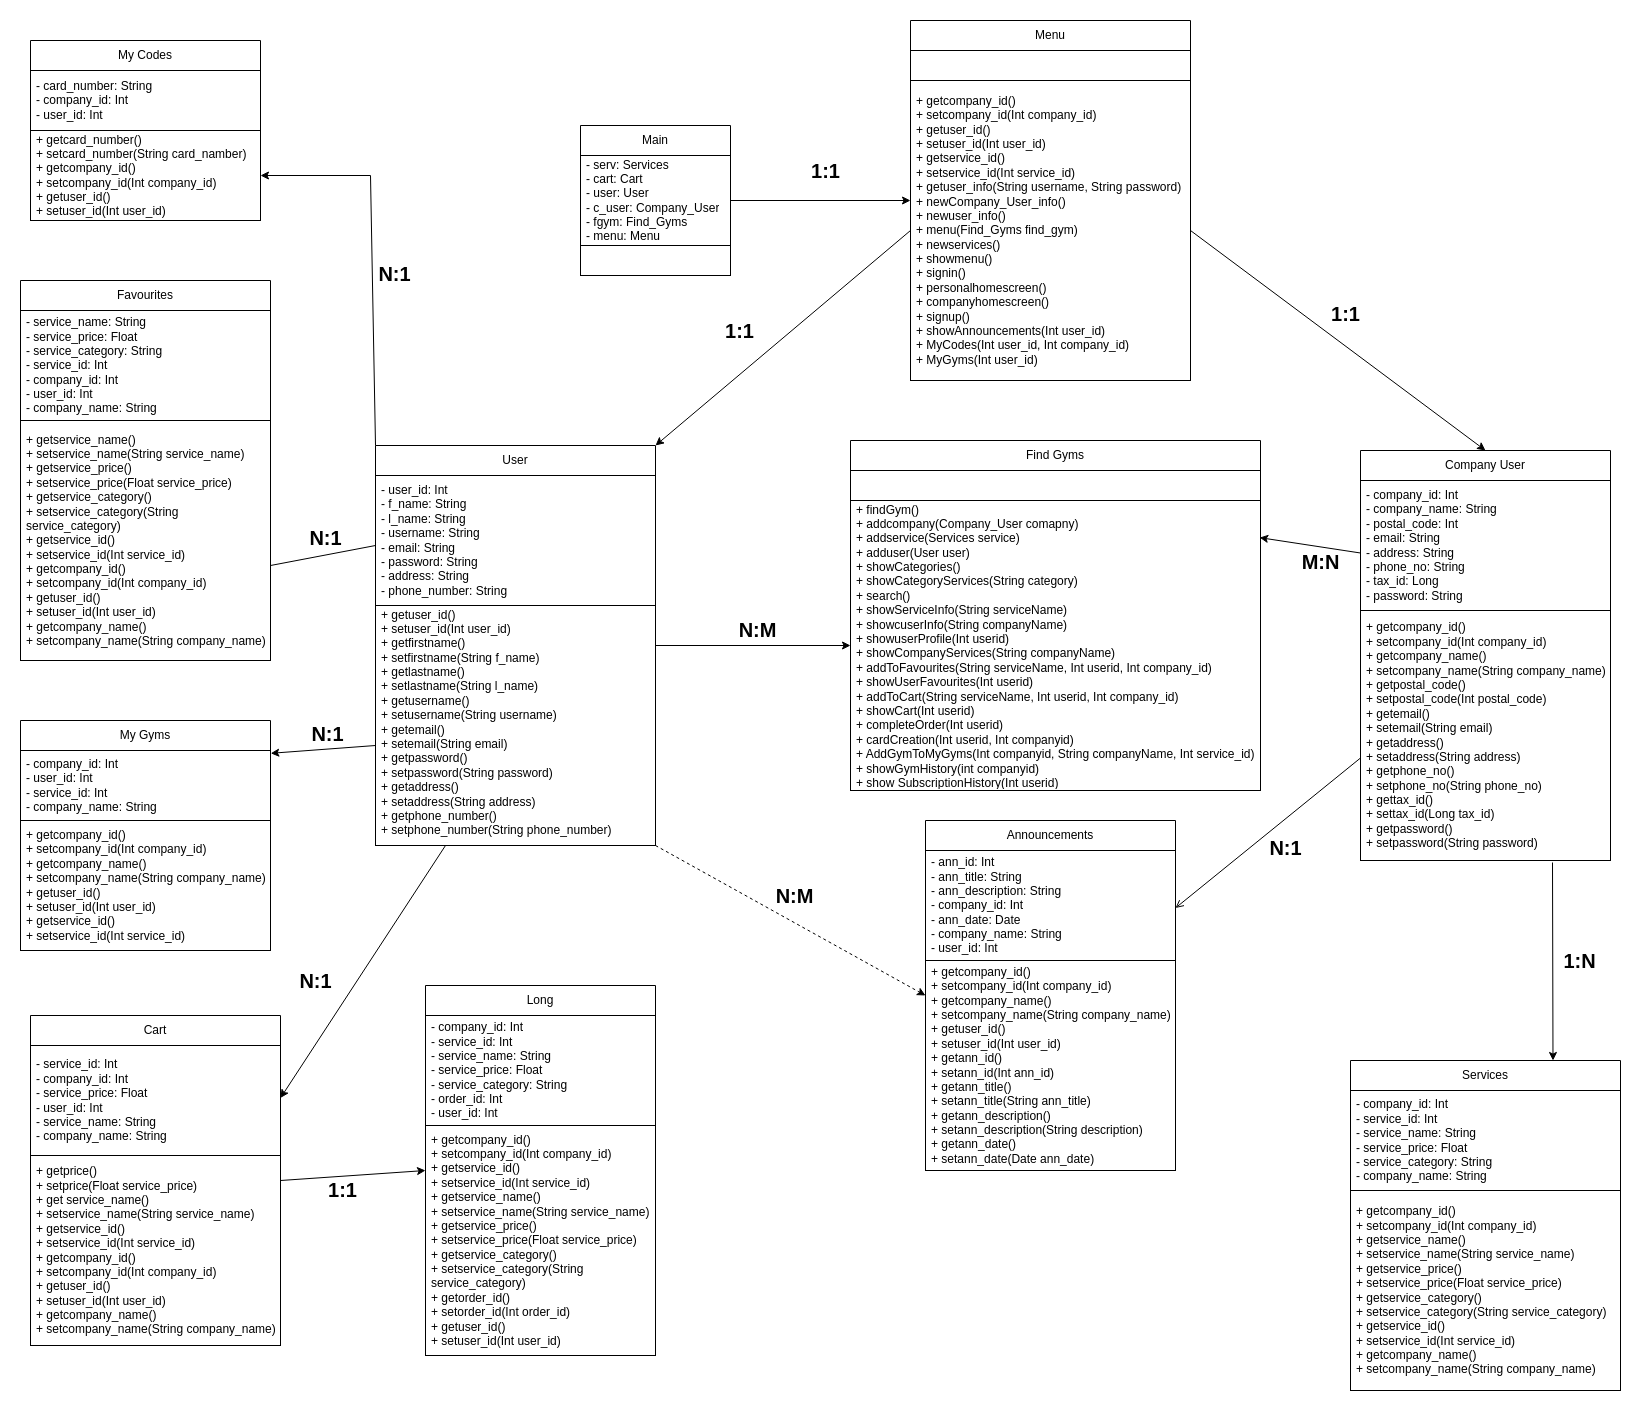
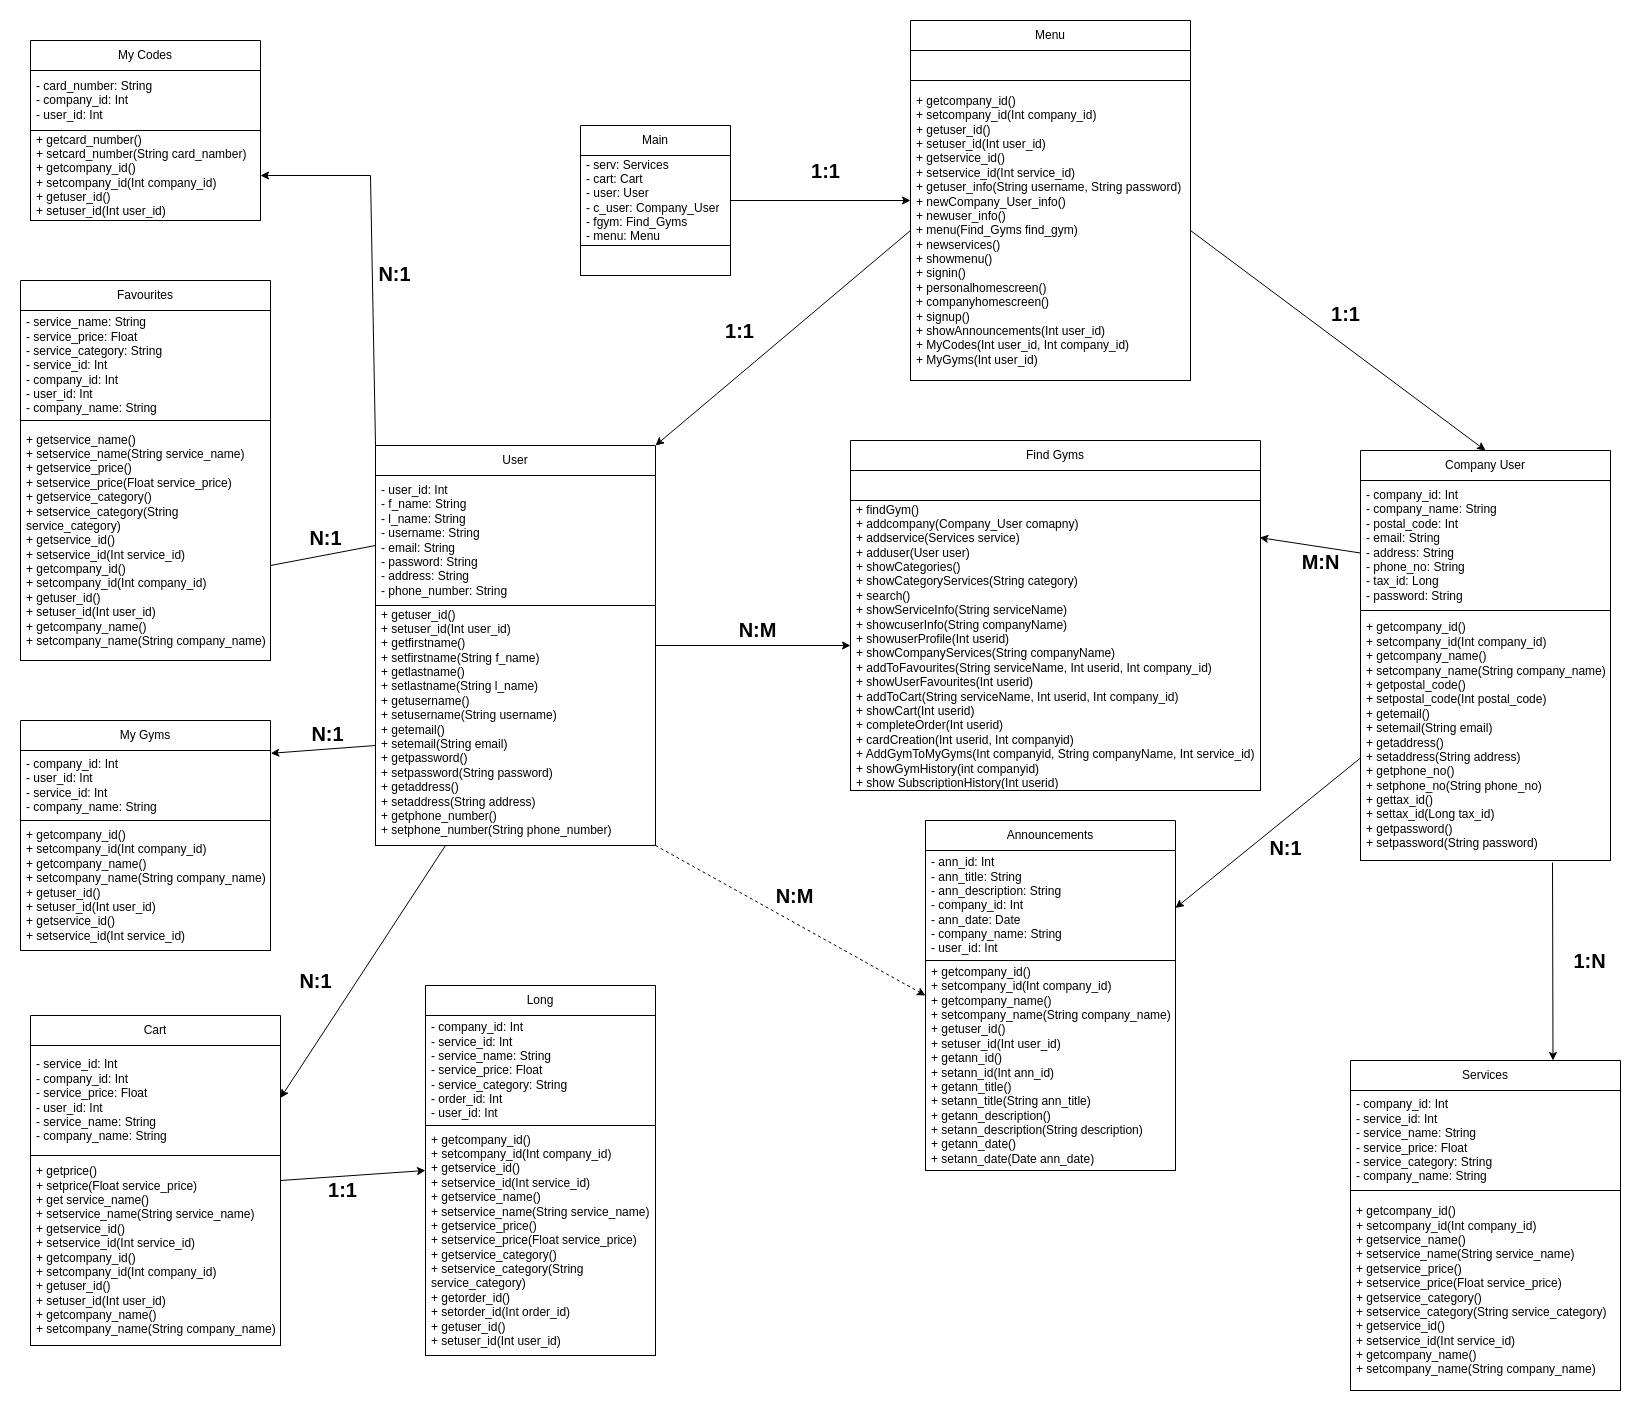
(1180, 904) -> (1182, 903)
(1580, 961) -> (1590, 961)
